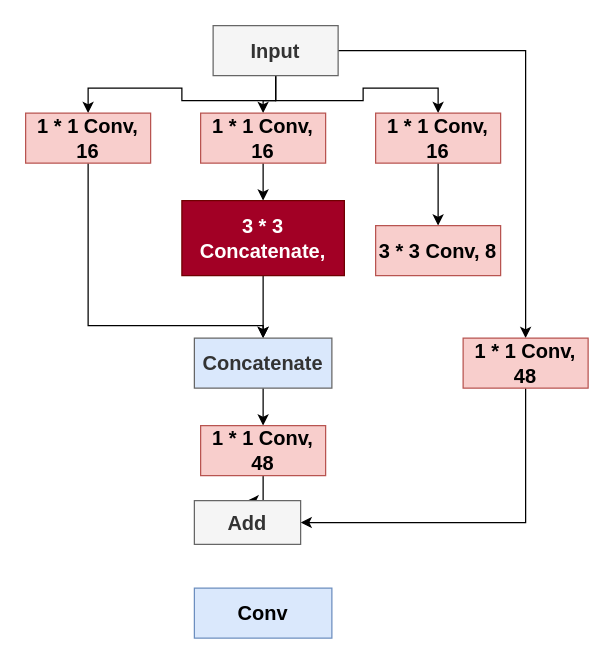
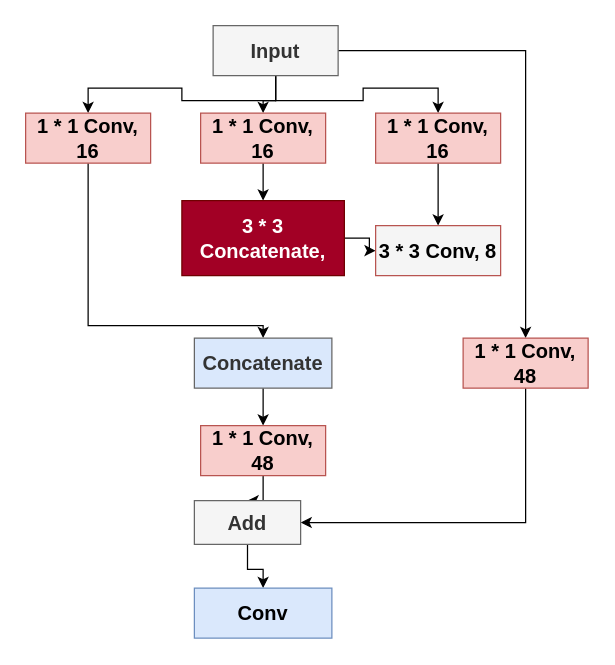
(438, 251) -> (438, 251)
(263, 299) -> (363, 238)
none -> (248, 569)
